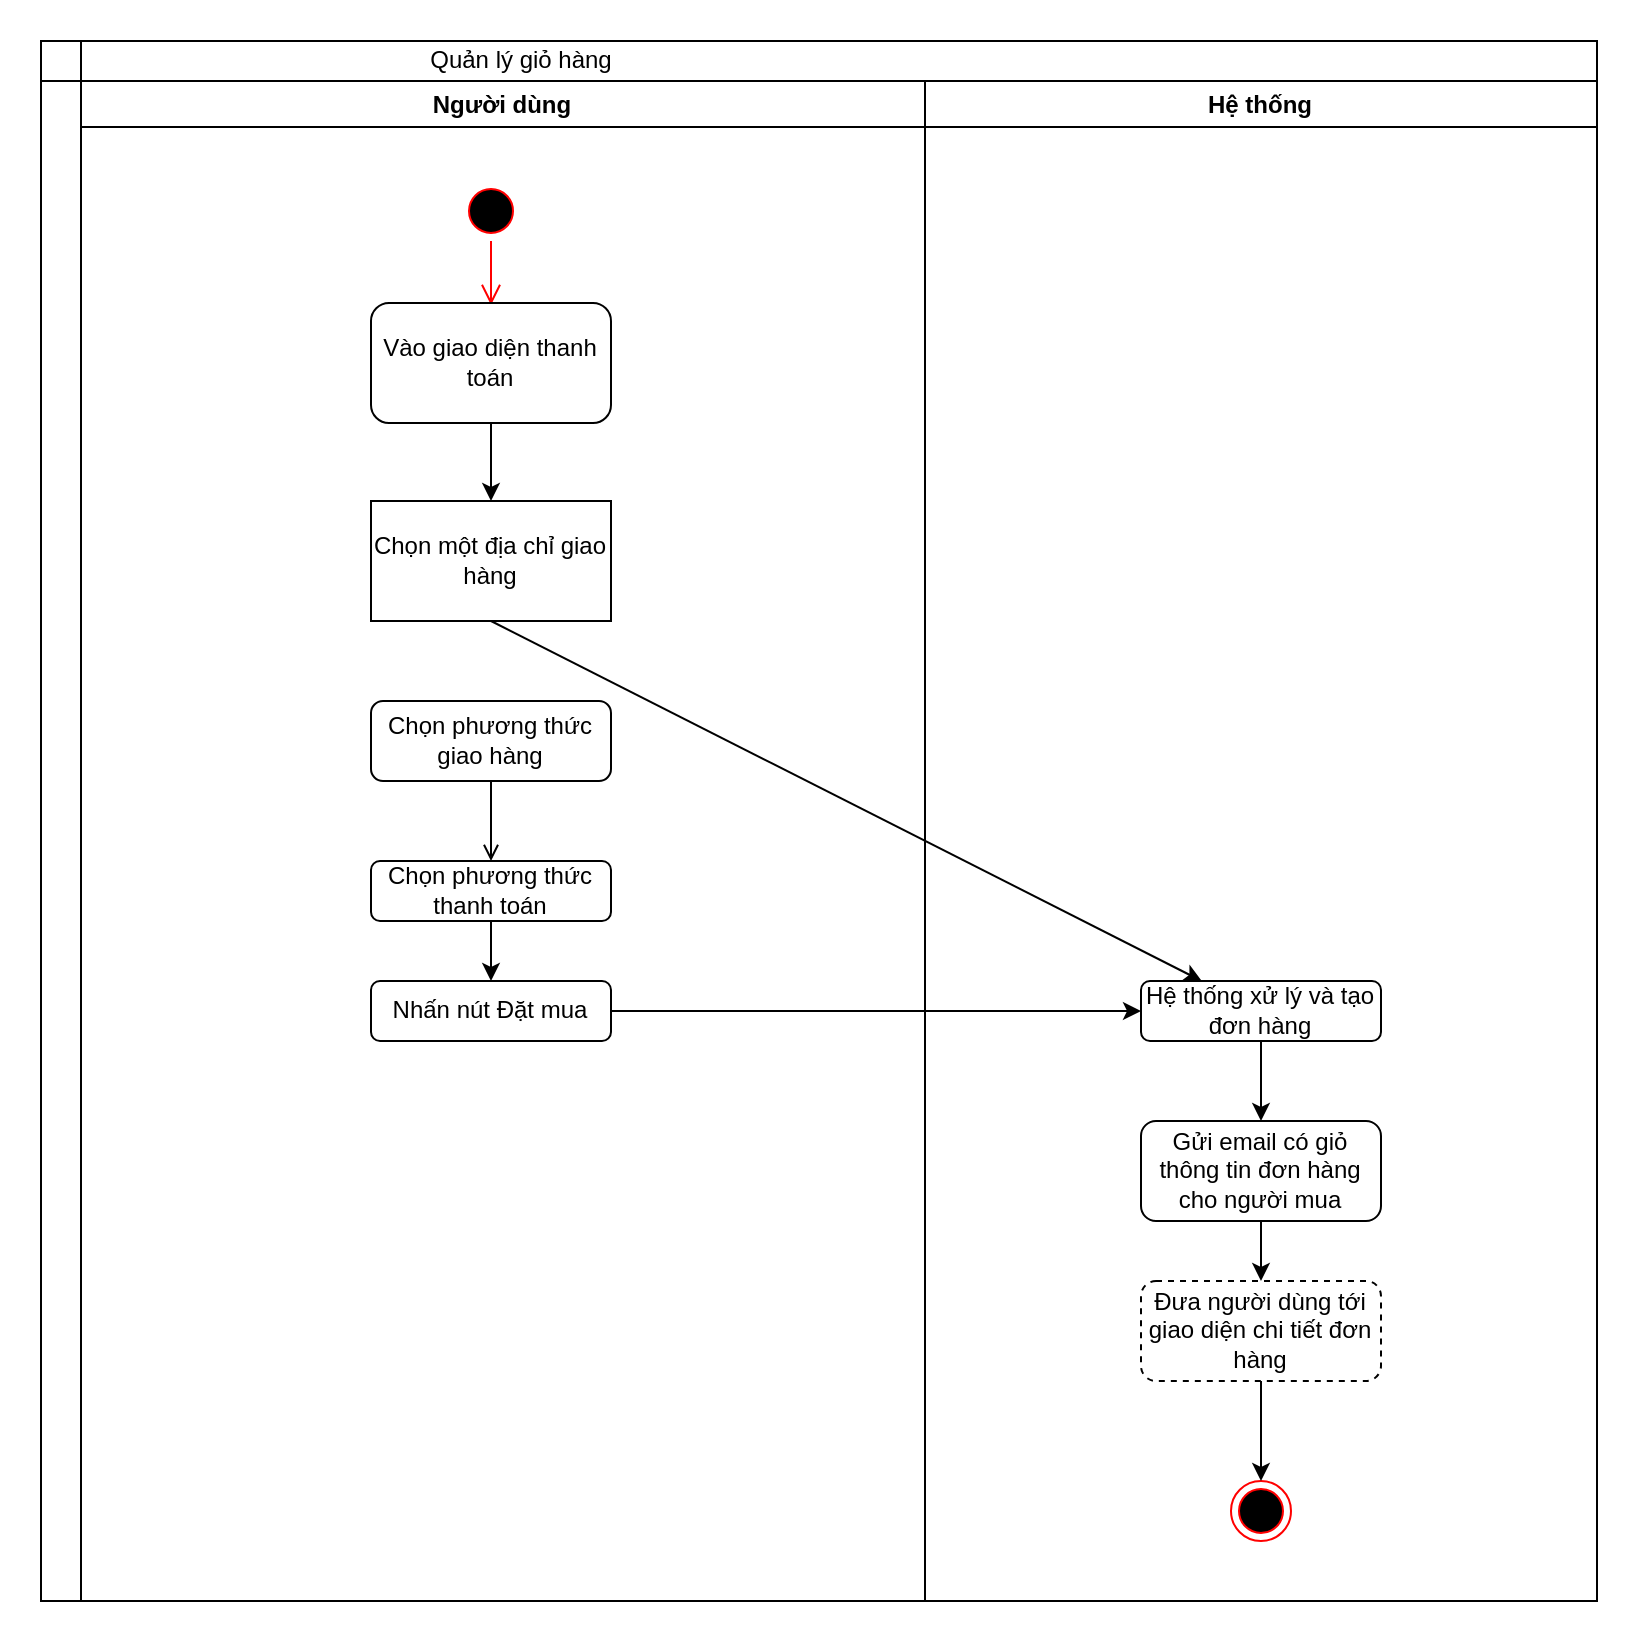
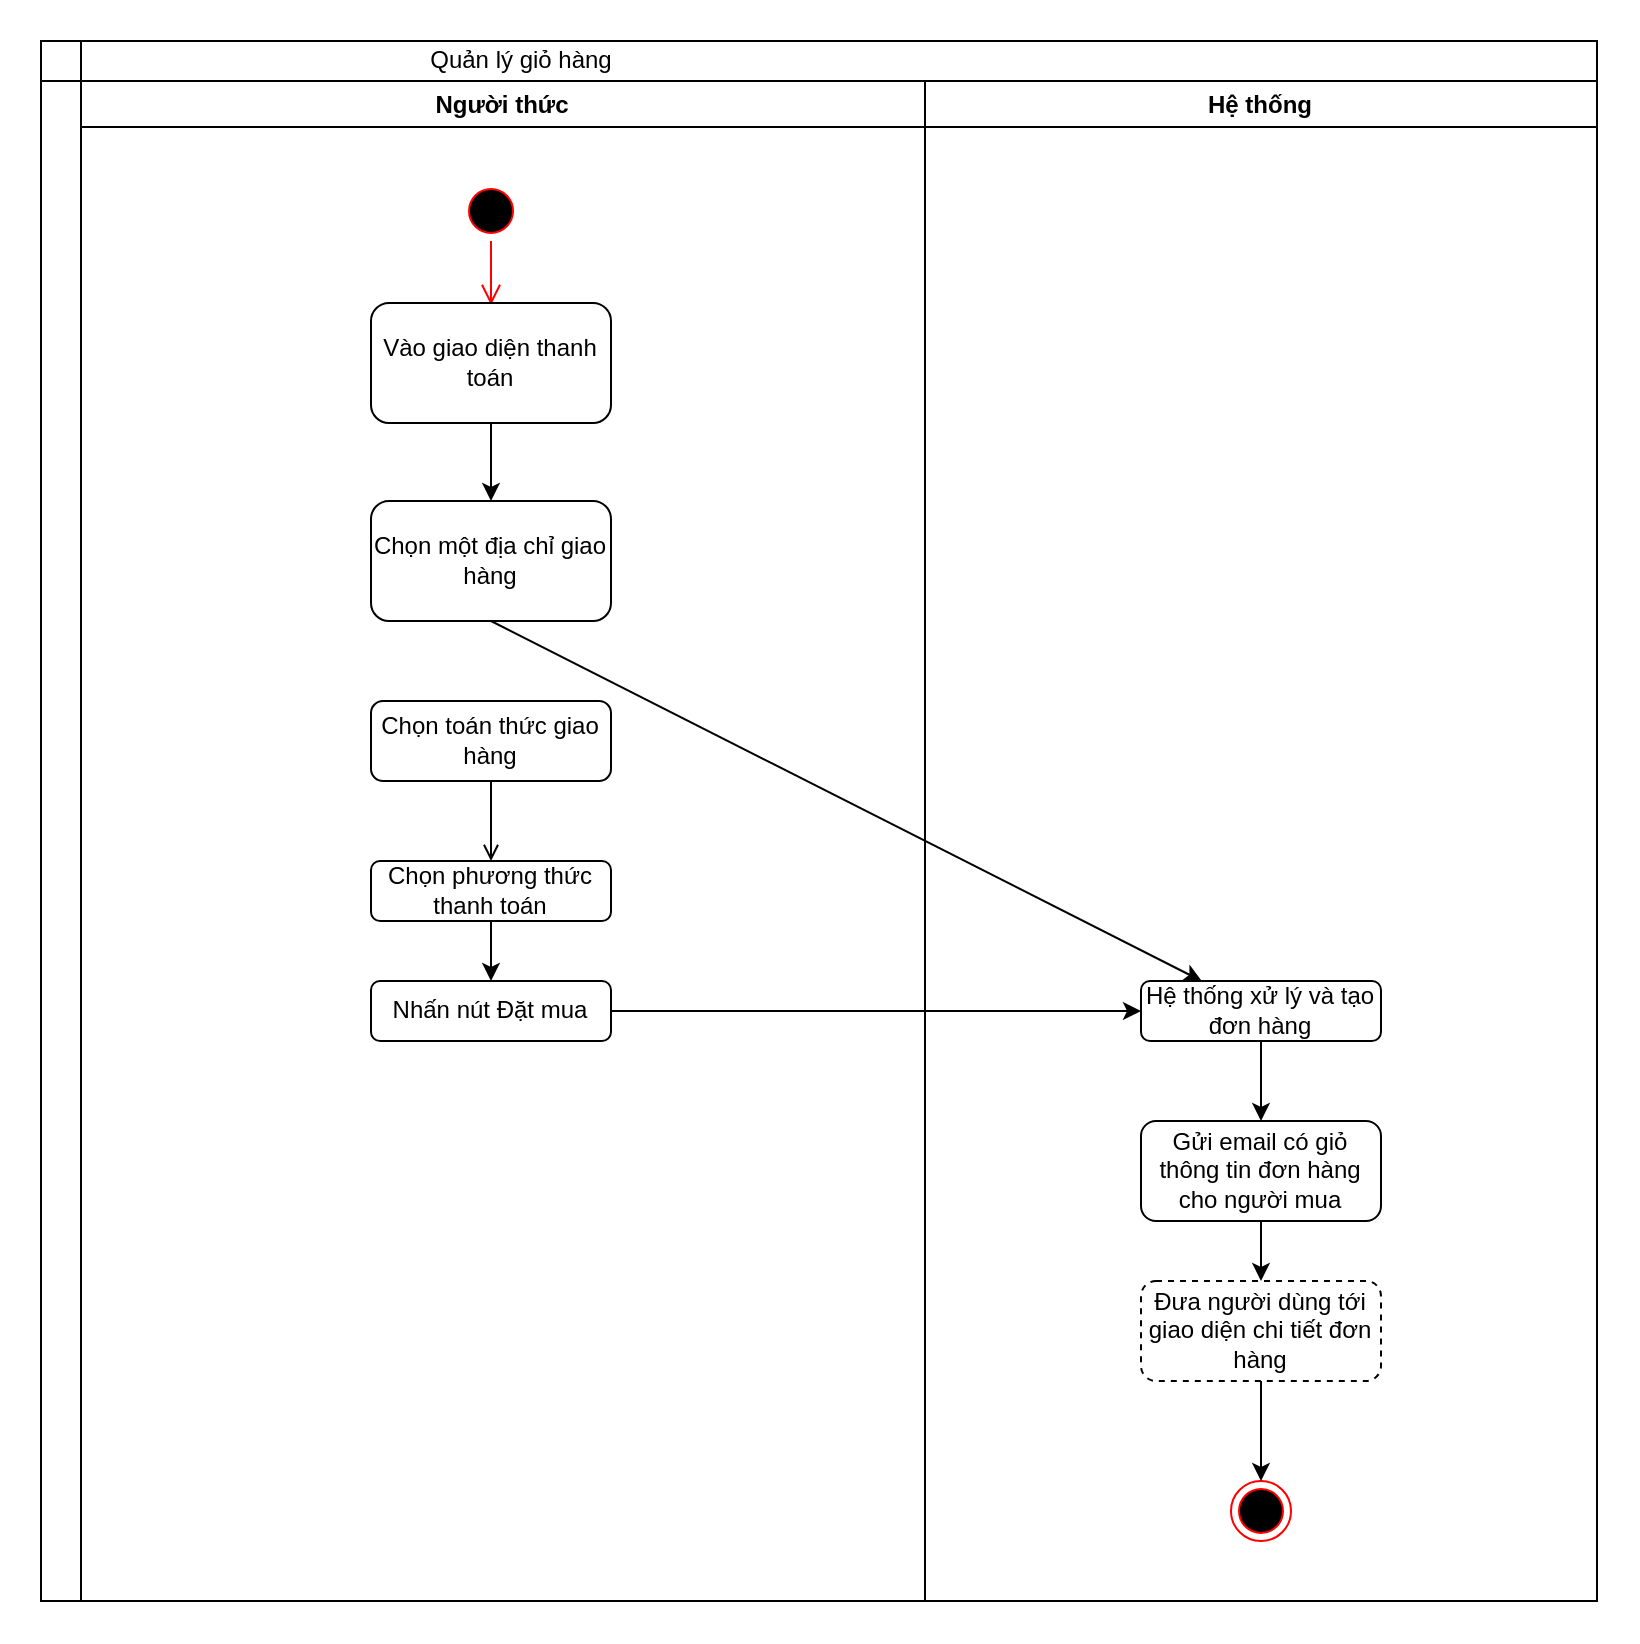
(502, 105) -> (502, 105)
(491, 561) -> (491, 561)
(491, 741) -> (491, 741)
